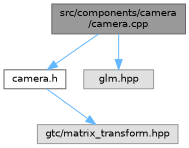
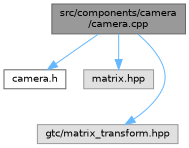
(119, 79) -> (119, 79)
(67, 104) -> (165, 78)
